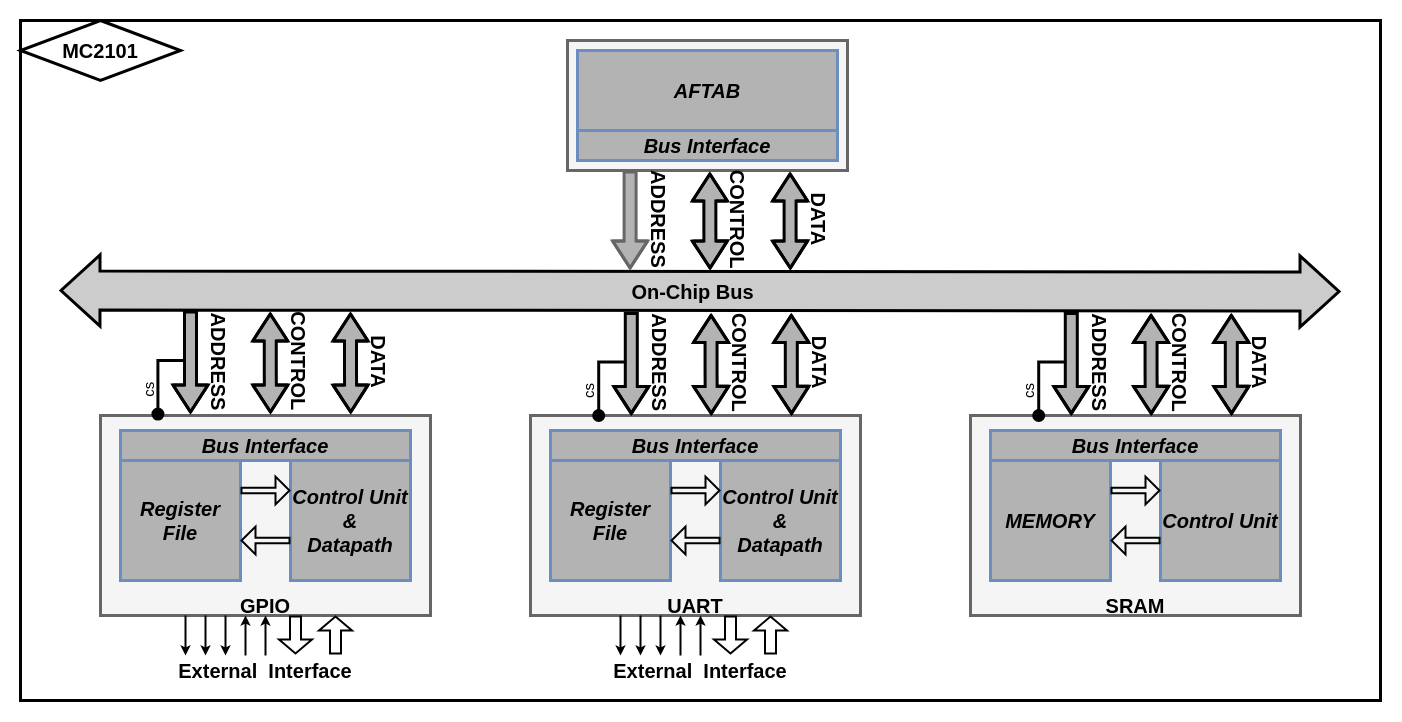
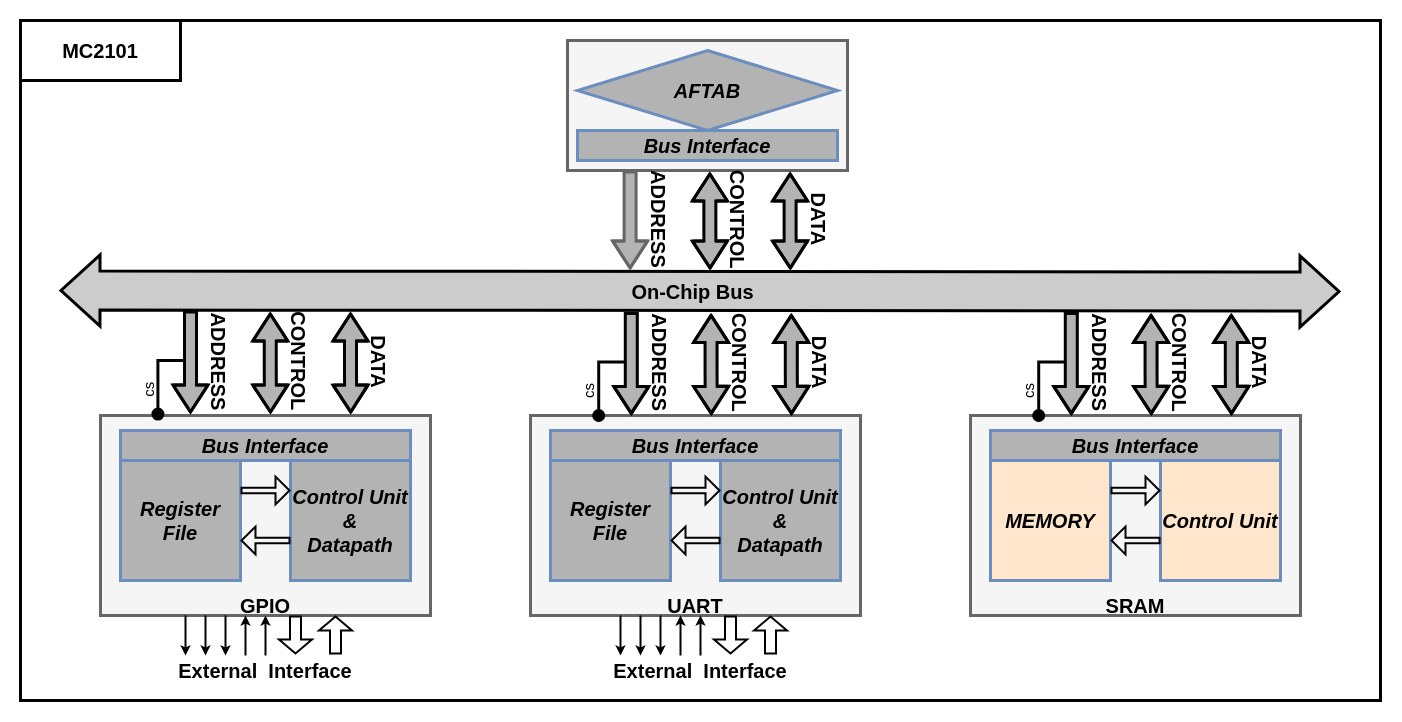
(101, 51) -> (101, 51)
(708, 91) -> (708, 91)
(1051, 521) -> (1051, 521)
(1221, 521) -> (1221, 521)
